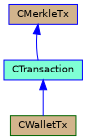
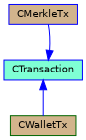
(37, 47) -> (50, 37)
